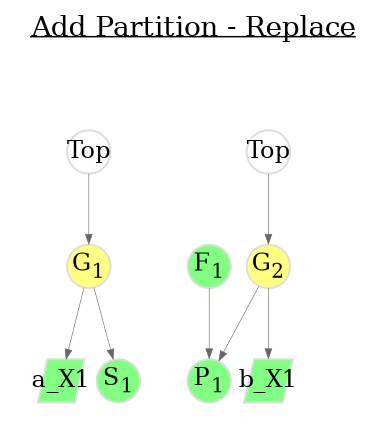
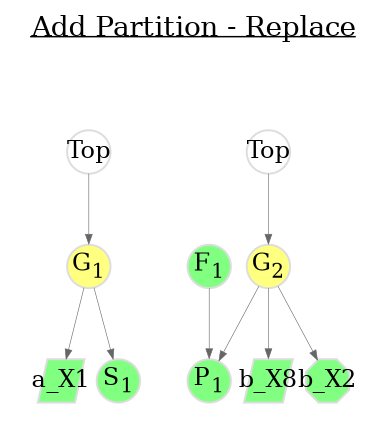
(268, 381) -> (268, 381)
none -> (328, 381)
